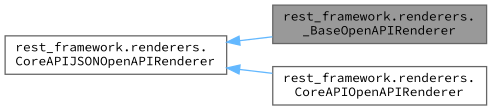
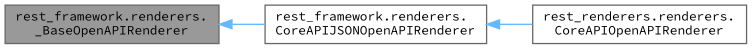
(256, 39) -> (249, 24)
(380, 86) -> (640, 24)
